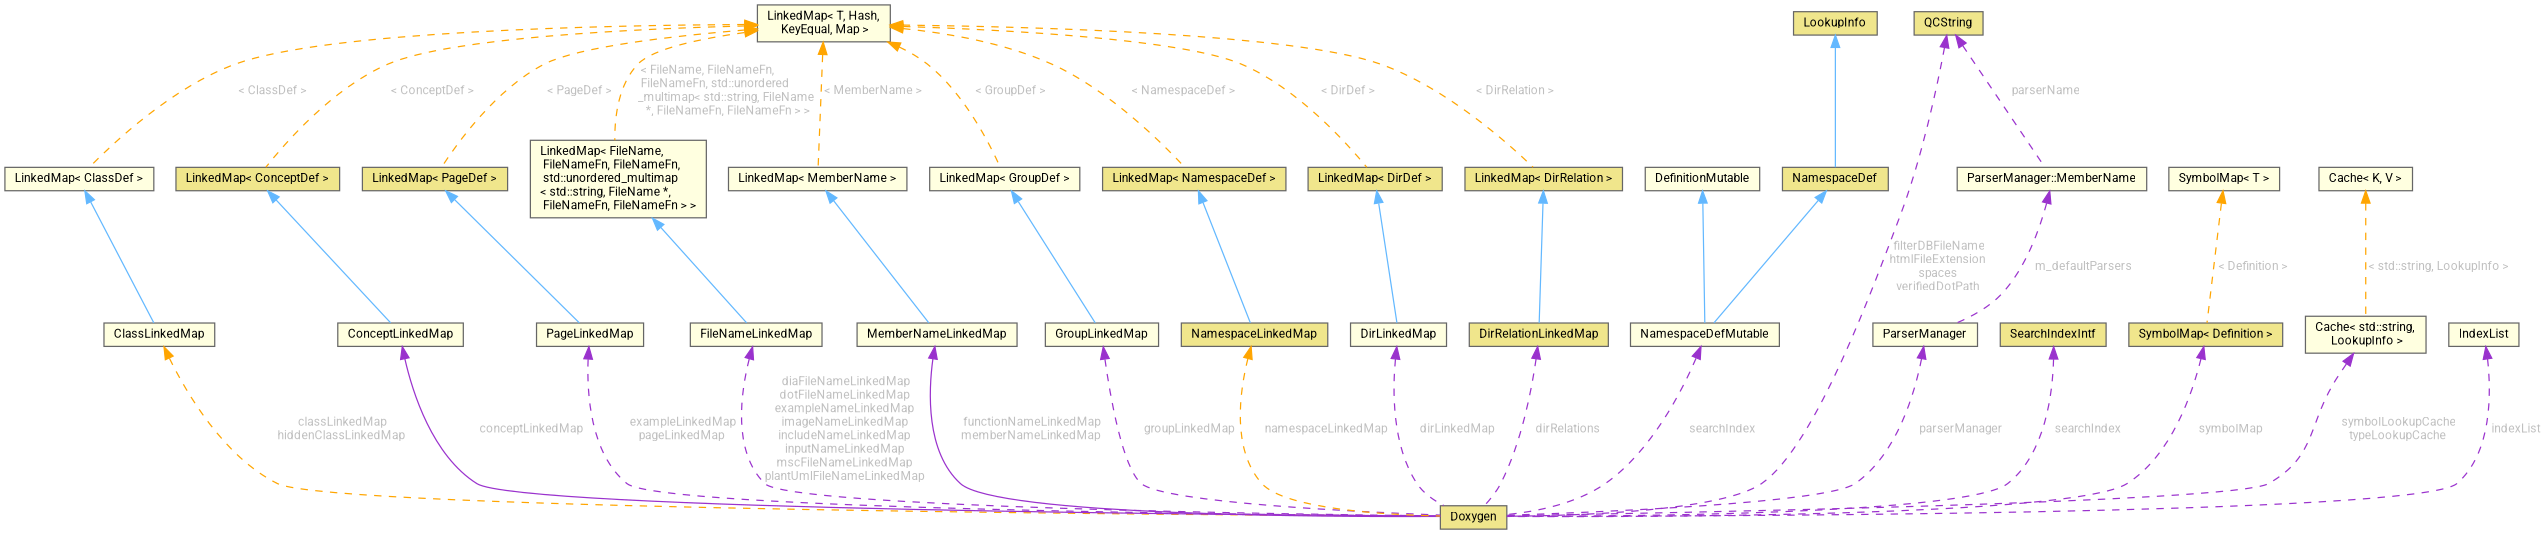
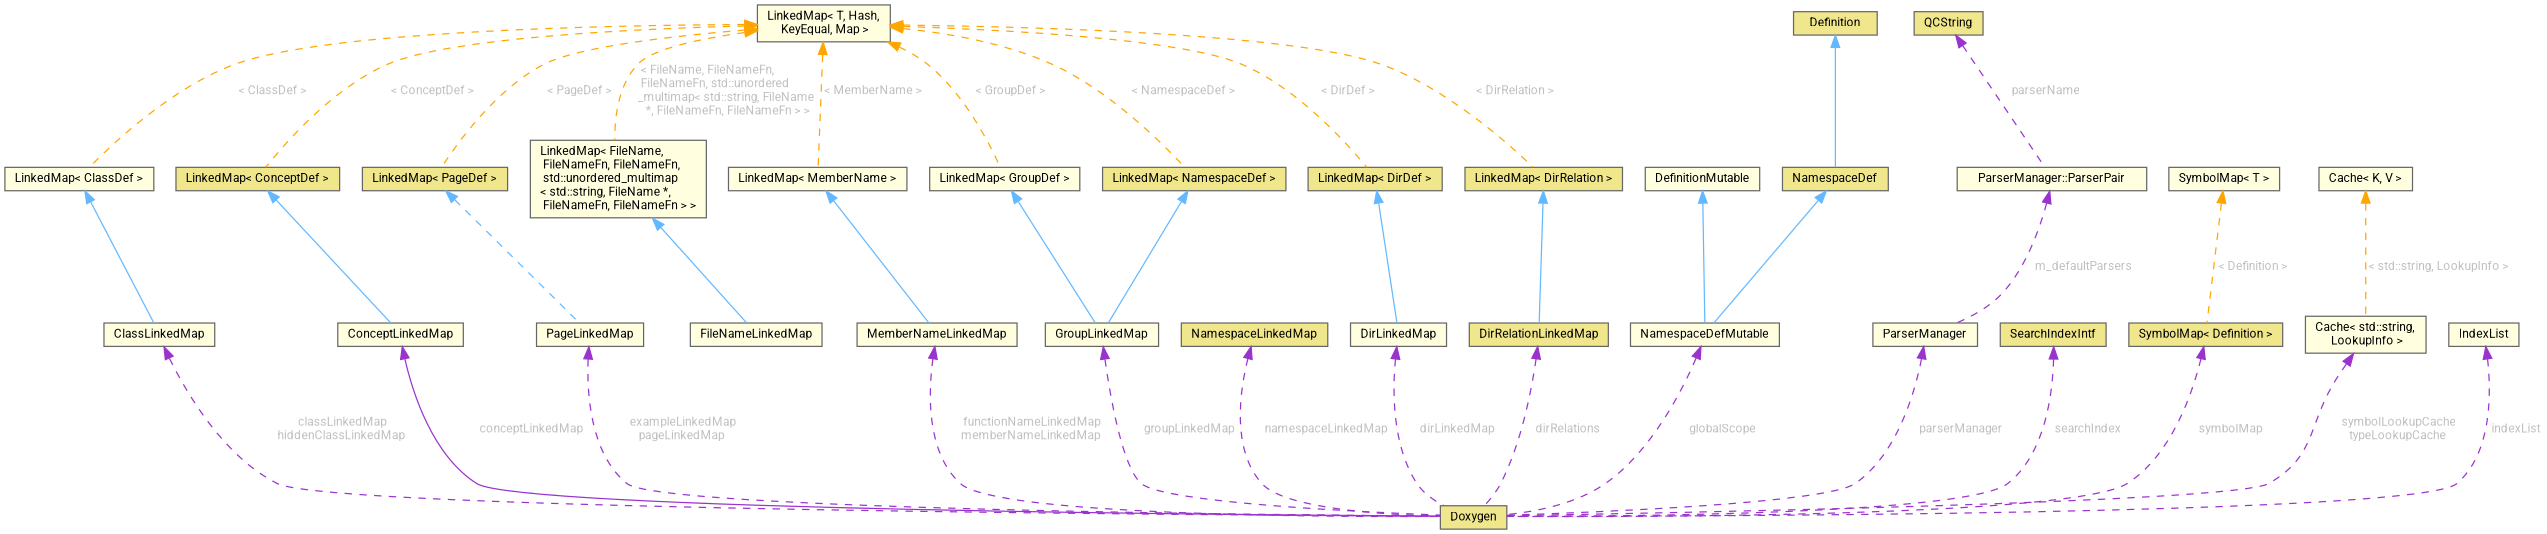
(1835, 23) -> (1835, 23)
(2052, 179) -> (2052, 179)
(517, 261) -> (517, 261)
(1227, 263) -> (1145, 262)
(1825, 395) -> none
(1722, 429) -> (1722, 429)
(835, 496) -> none
(1285, 497) -> (1285, 497)
(1010, 498) -> (1041, 503)
(574, 504) -> (574, 504)
